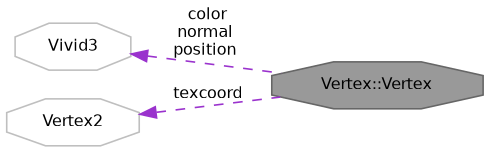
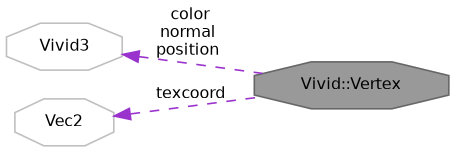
(377, 85) -> (352, 85)
(73, 122) -> (64, 122)
